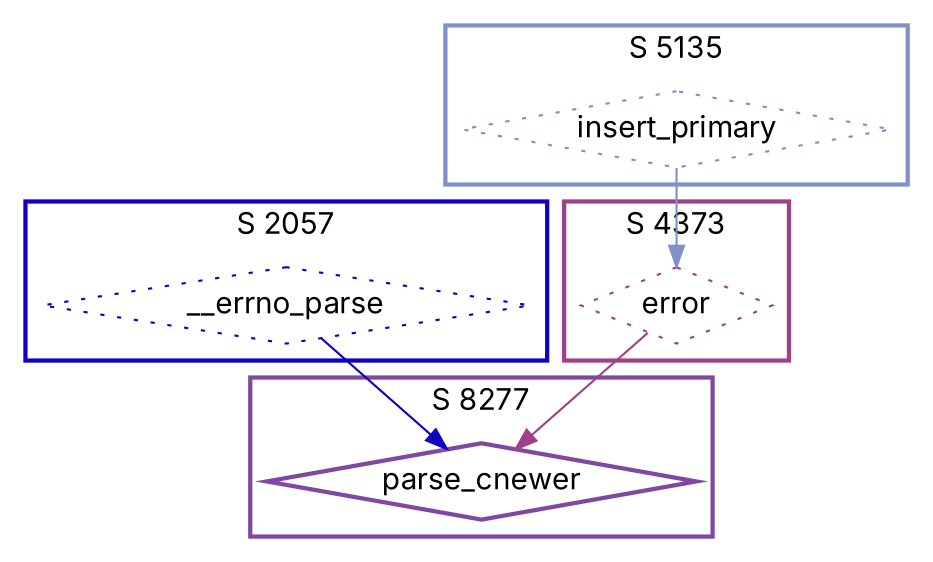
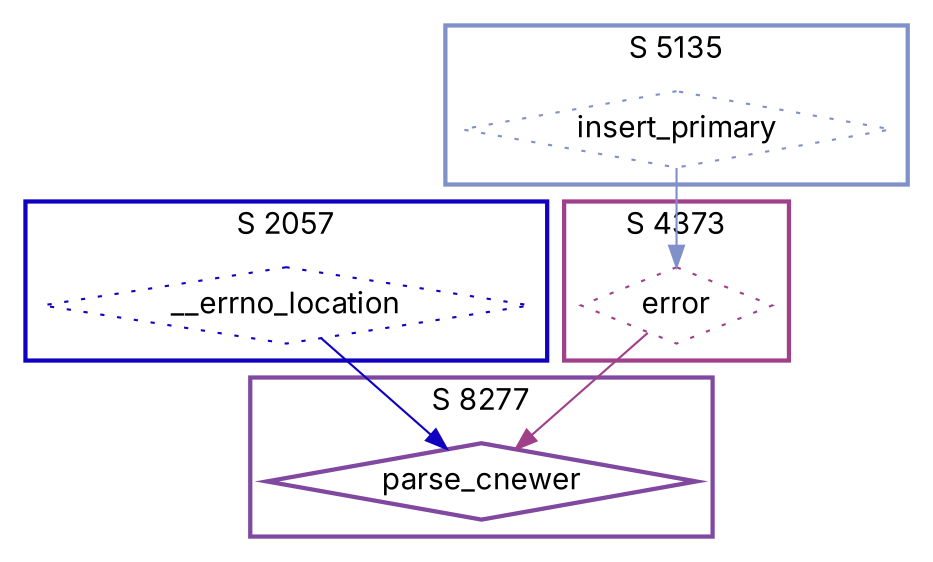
(286, 305) -> (286, 305)
